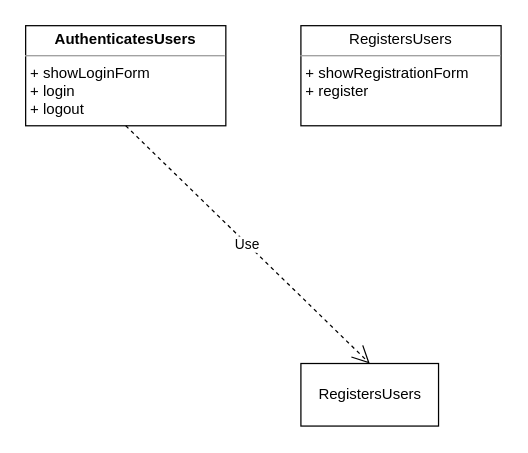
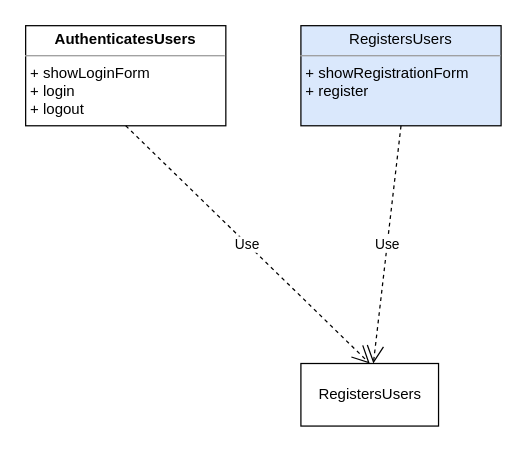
(401, 76) -> (401, 76)
none -> (387, 243)
